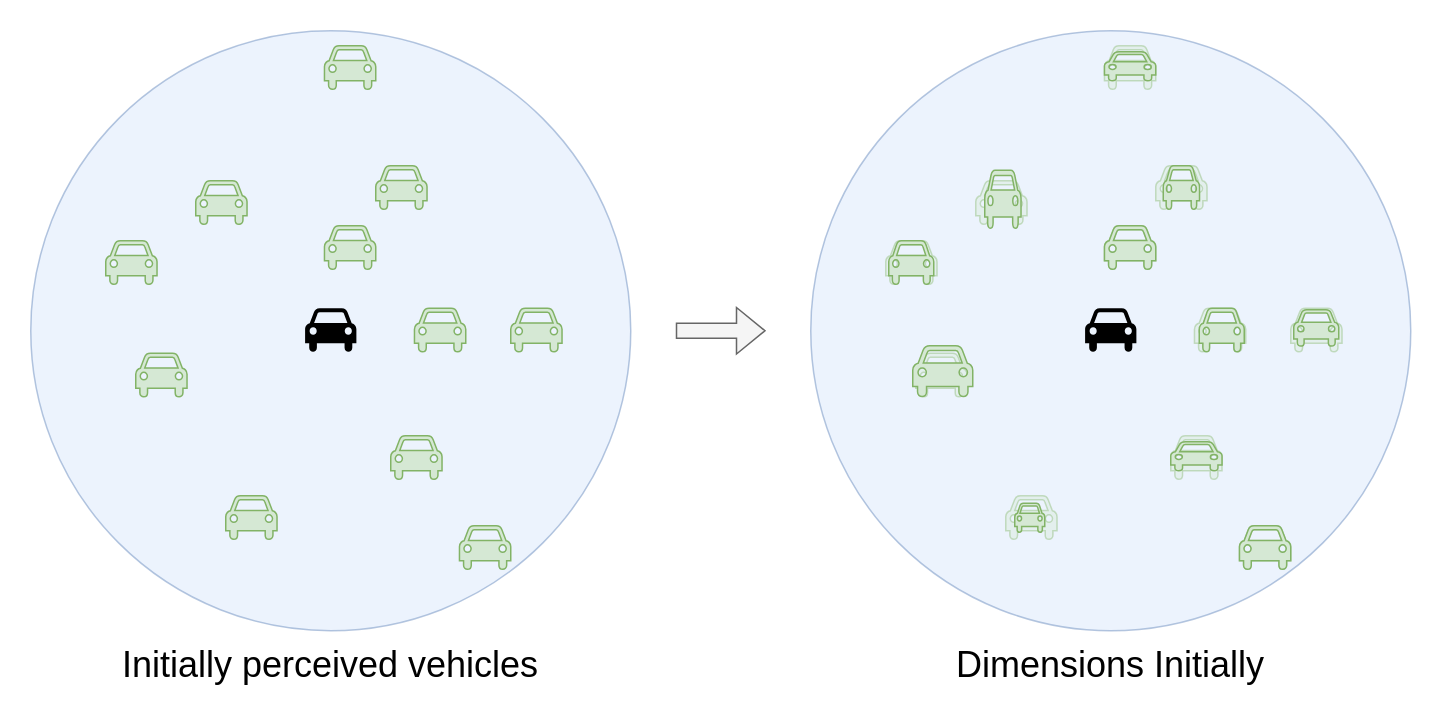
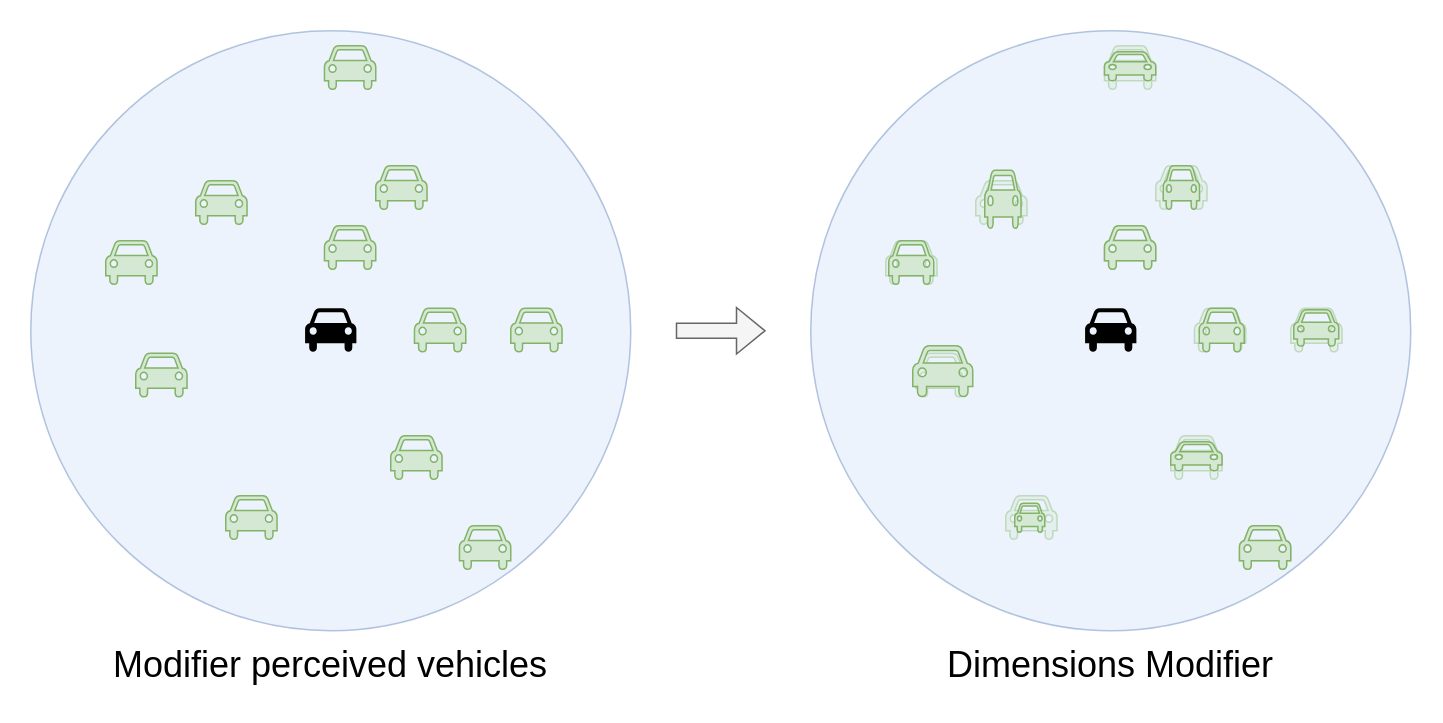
(331, 643) -> (331, 643)
(1111, 665) -> (1111, 665)
